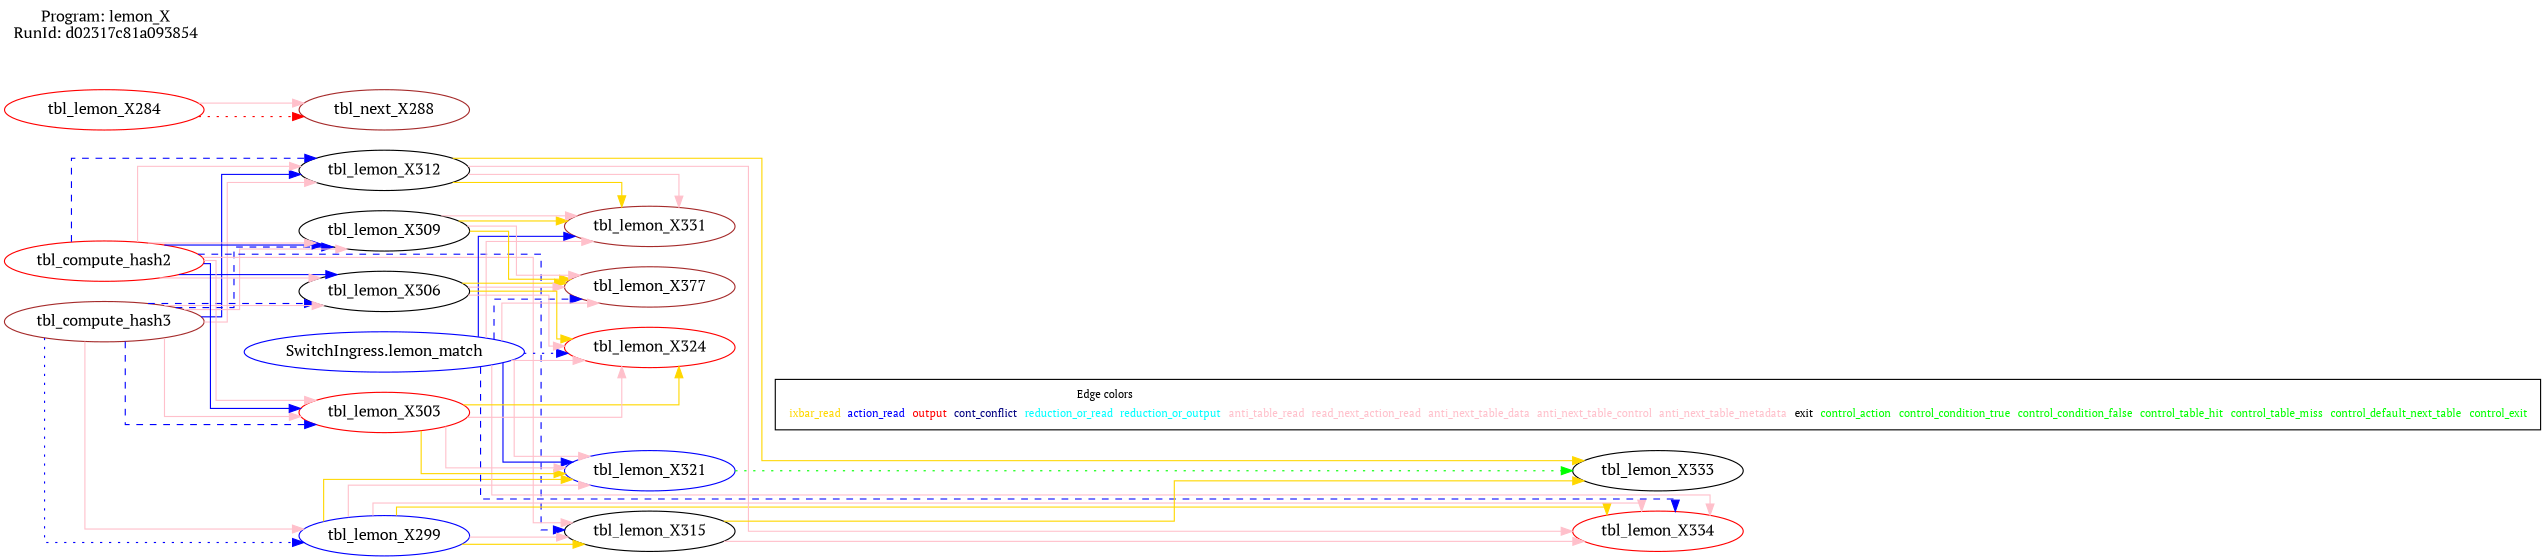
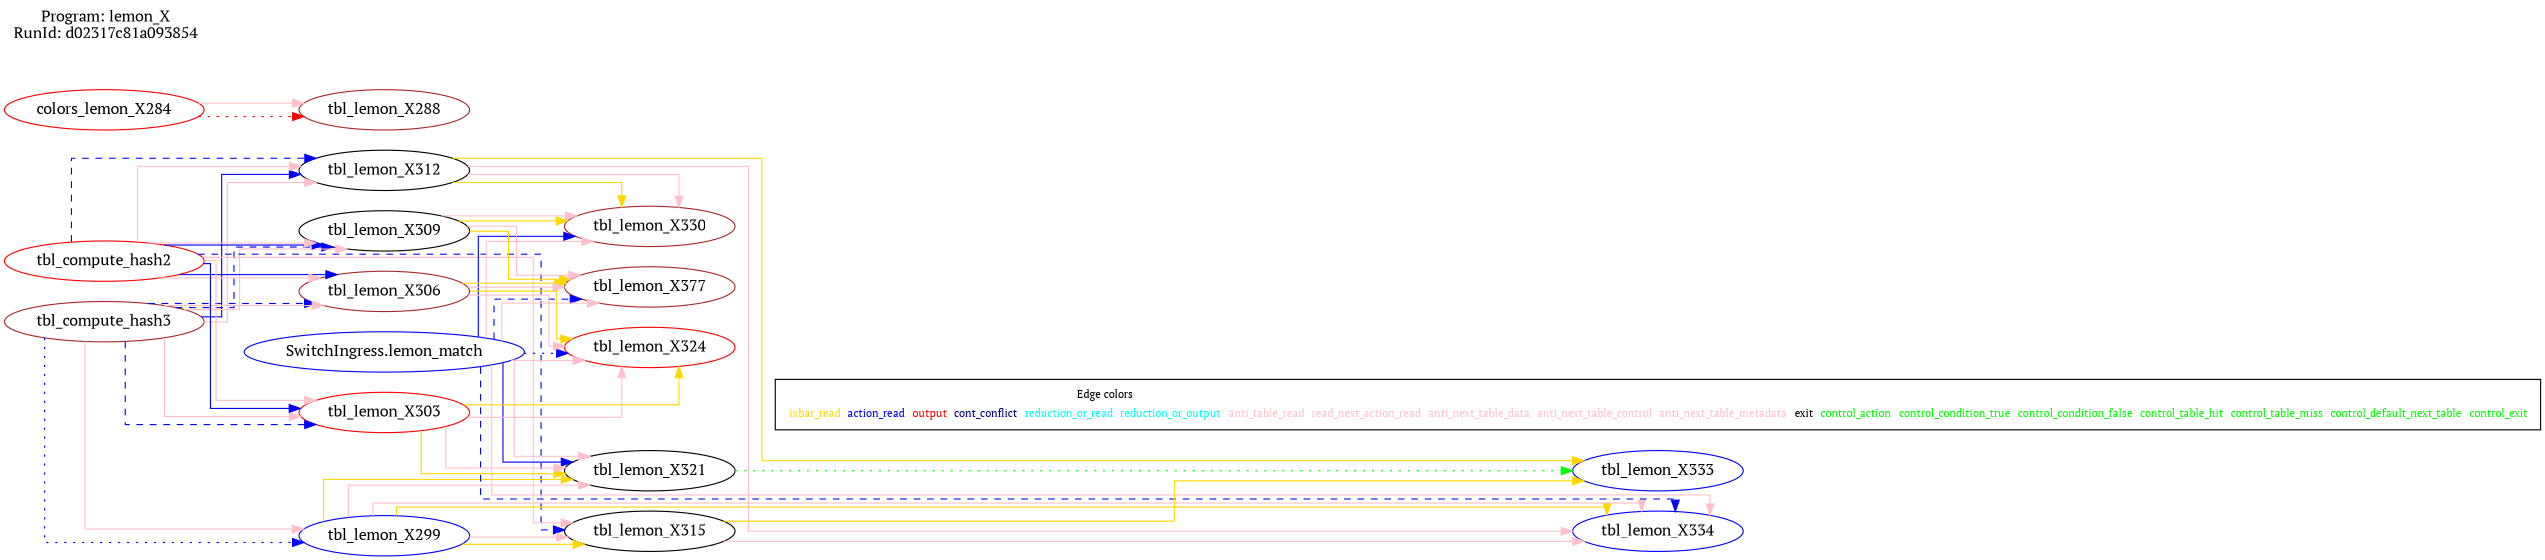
(104, 110) -> (104, 110)
(384, 110) -> (384, 110)
(650, 226) -> (650, 226)
(384, 291) -> (384, 291)
(650, 471) -> (650, 471)
(1658, 471) -> (1658, 471)
(1658, 531) -> (1658, 531)
